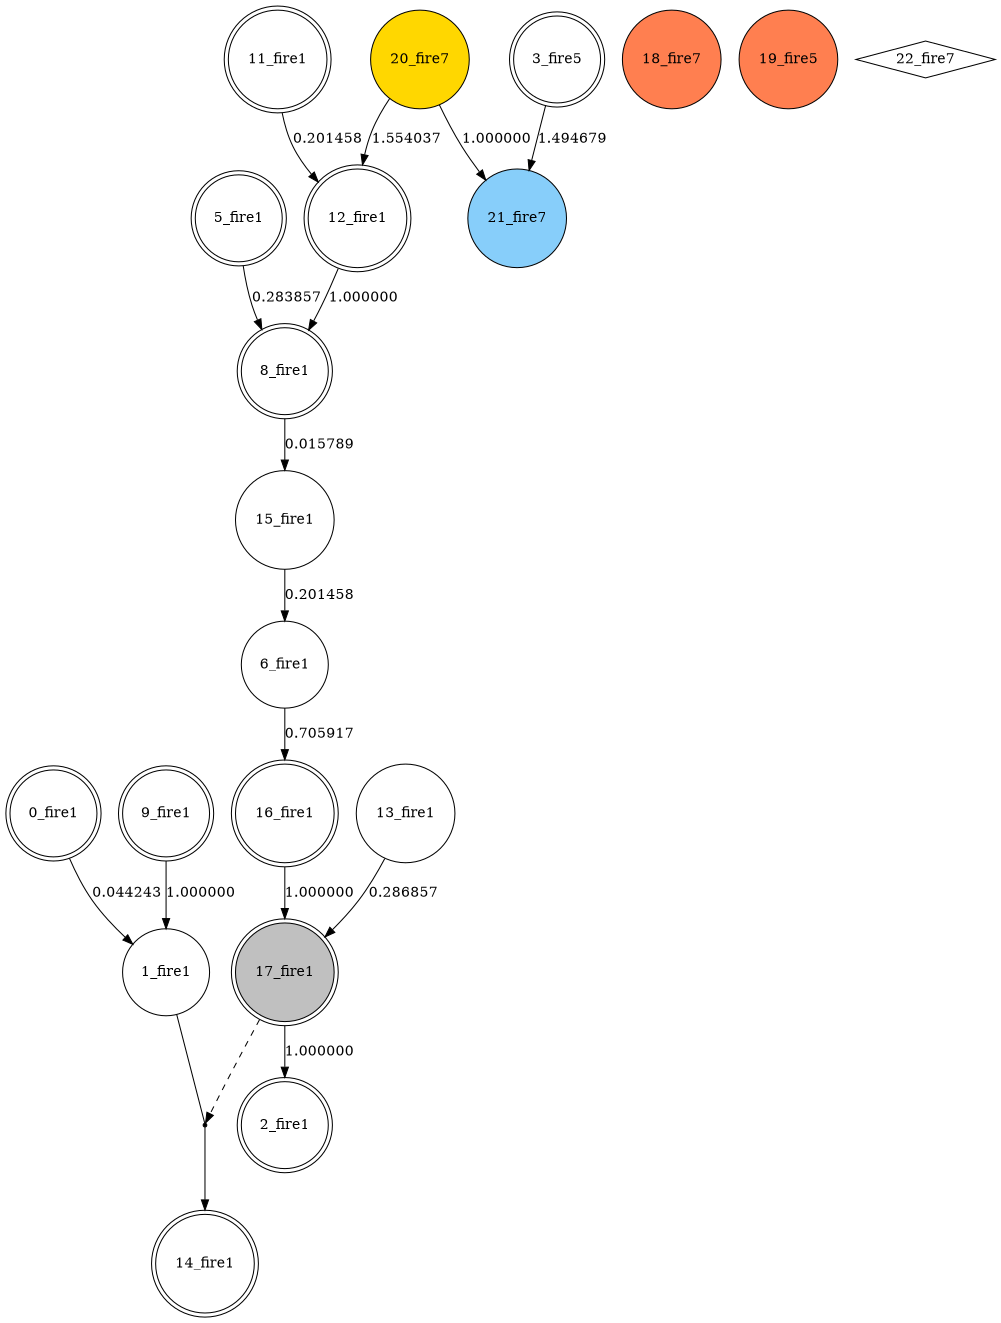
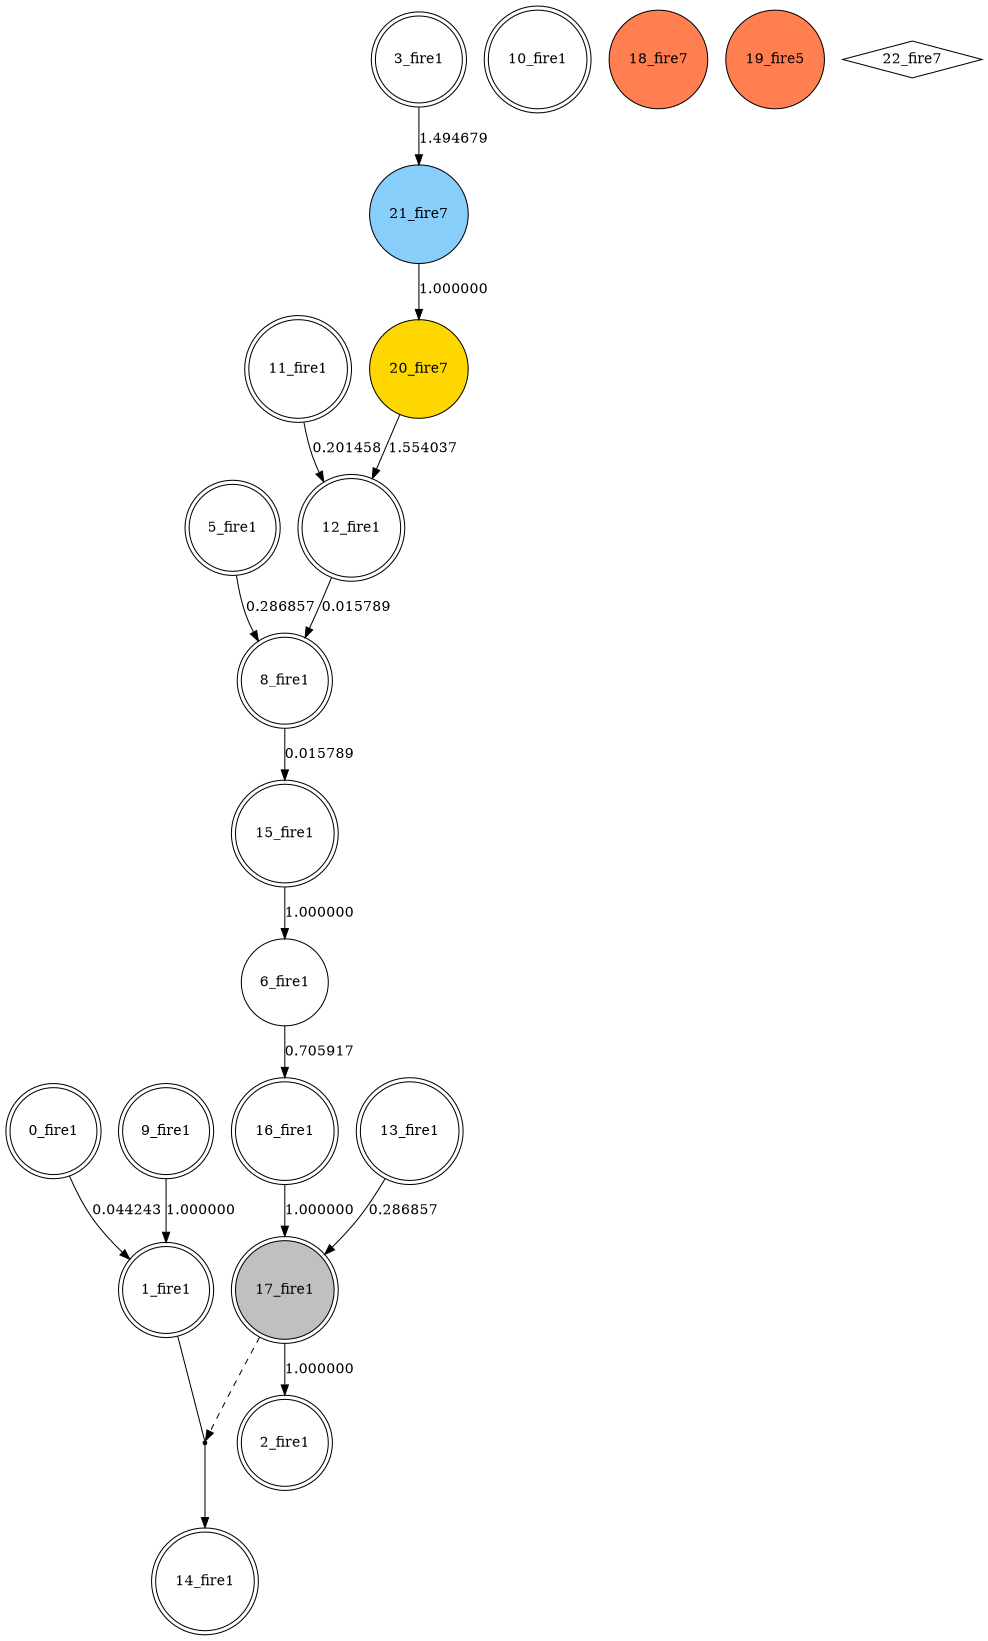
none -> (538, 59)
(557, 59) -> (419, 59)
(458, 139) -> (419, 287)
(287, 298) -> (281, 607)
(364, 298) -> (356, 607)
(285, 520) -> (285, 834)
(320, 595) -> (320, 913)
(406, 813) -> (410, 1131)
(166, 972) -> (166, 1290)
